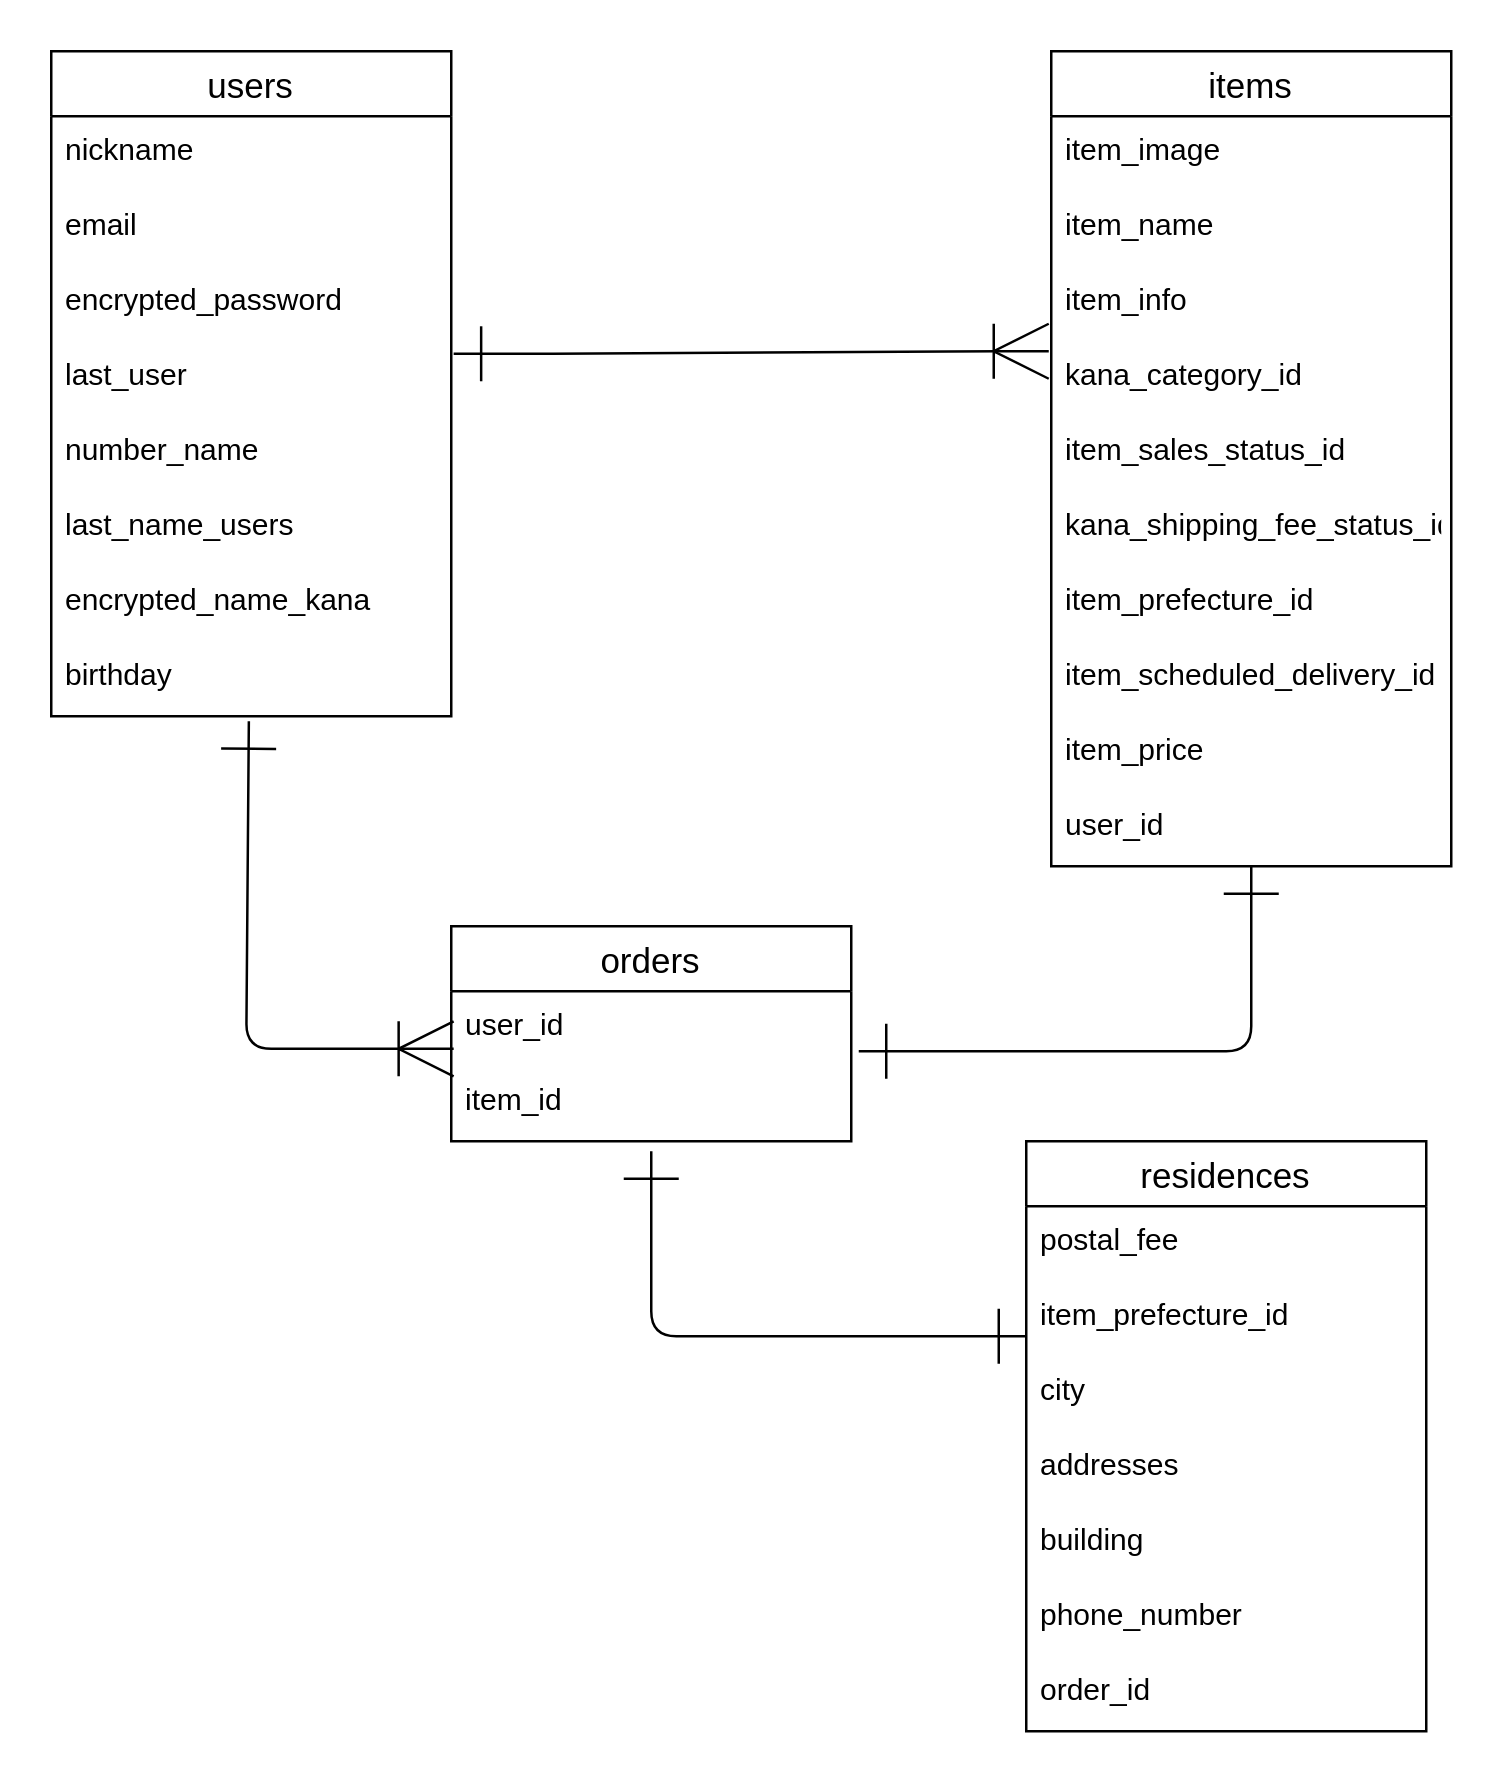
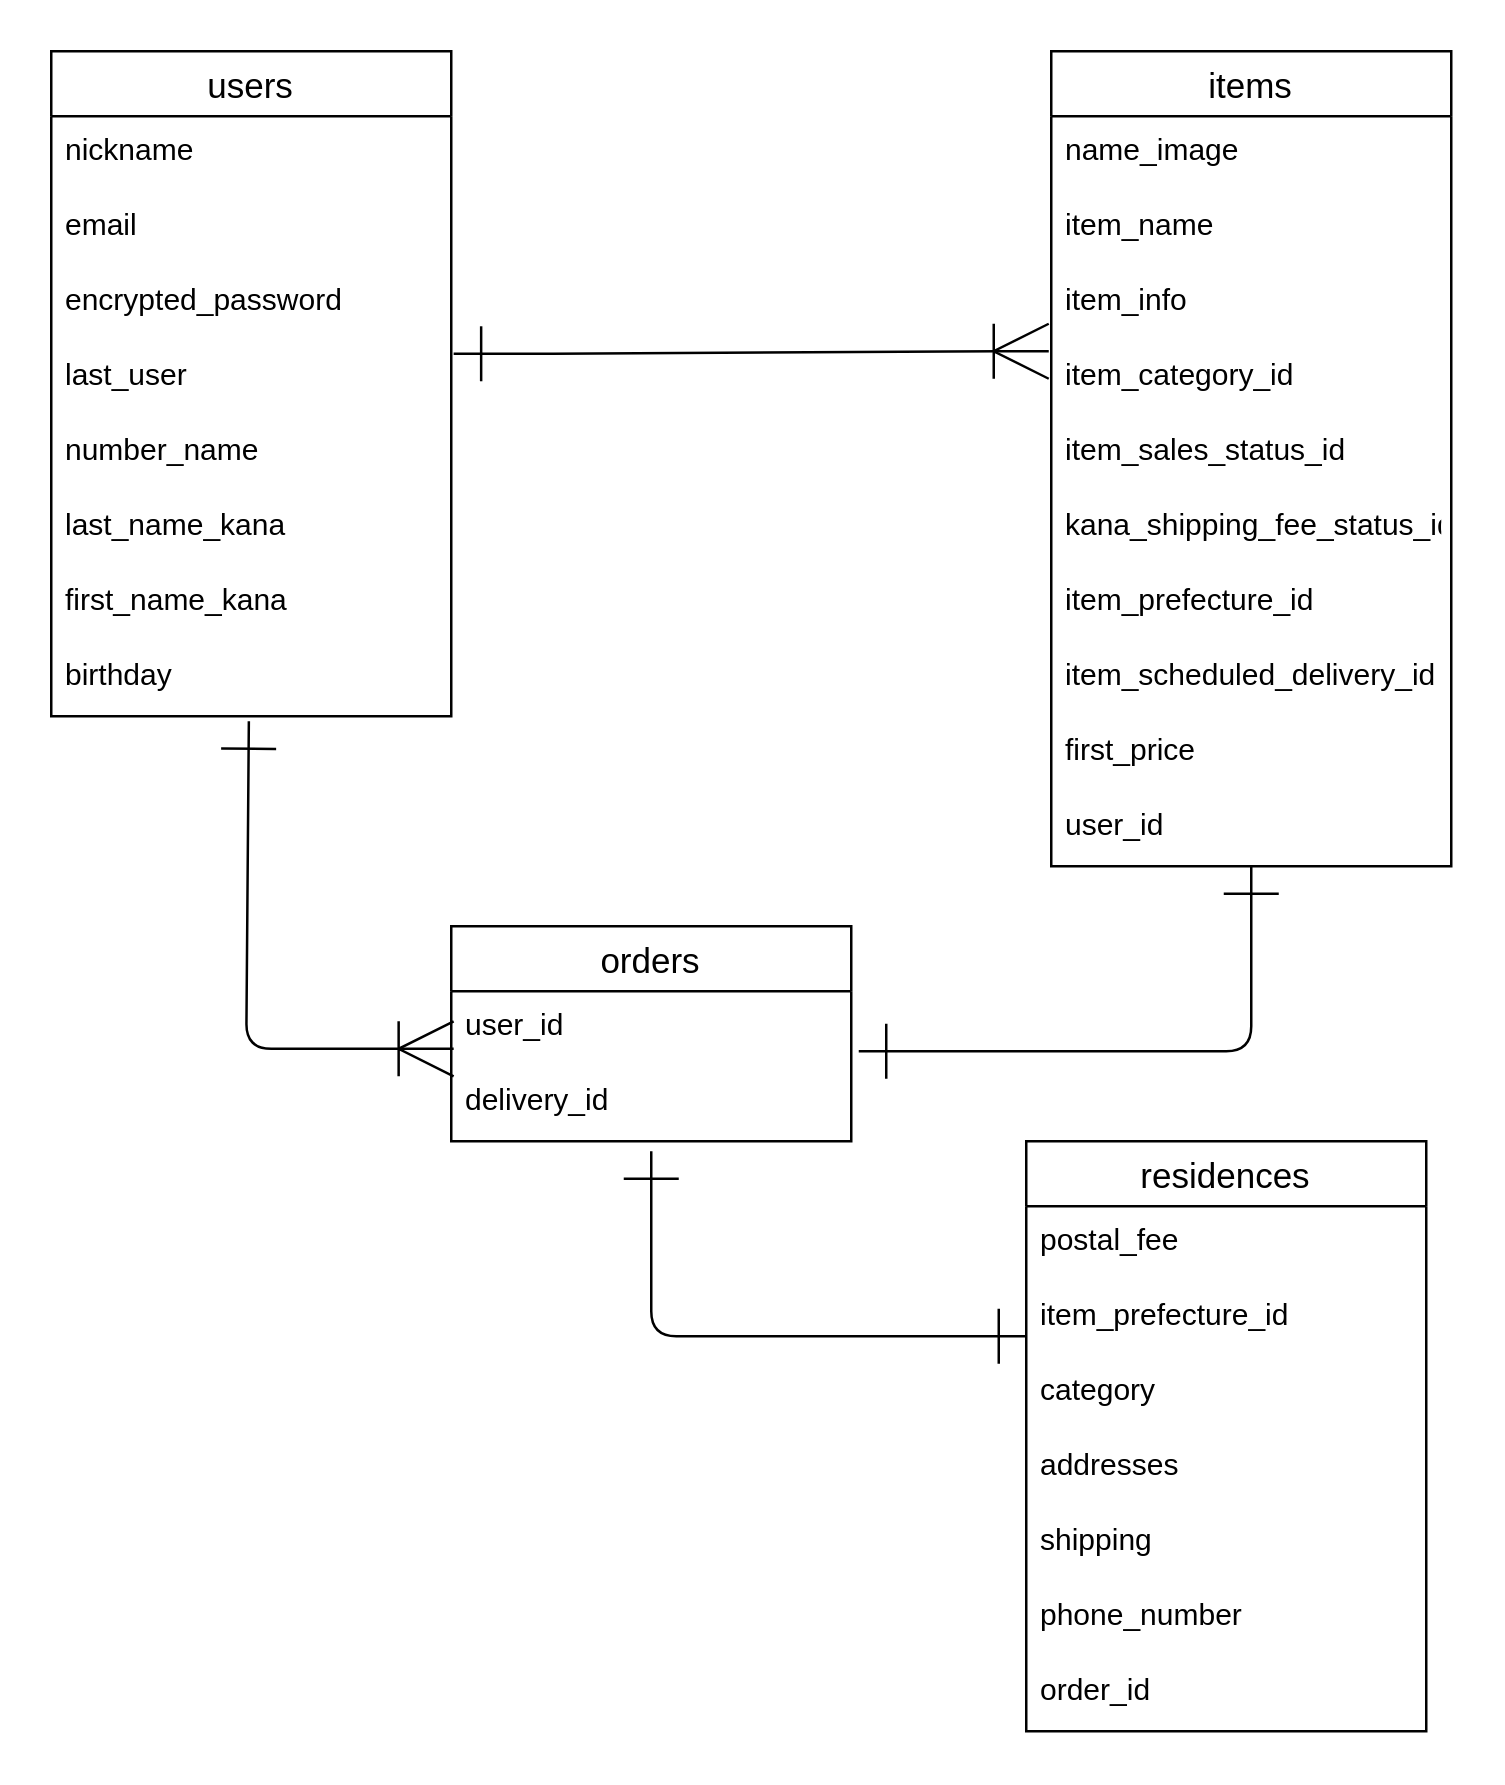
(1141, 150) -> (1145, 150)
(1196, 375) -> (1192, 375)
(187, 525) -> (179, 525)
(225, 600) -> (187, 600)
(1141, 750) -> (1150, 750)
(516, 1100) -> (546, 1100)
(1070, 1390) -> (1107, 1390)
(1096, 1540) -> (1099, 1540)
